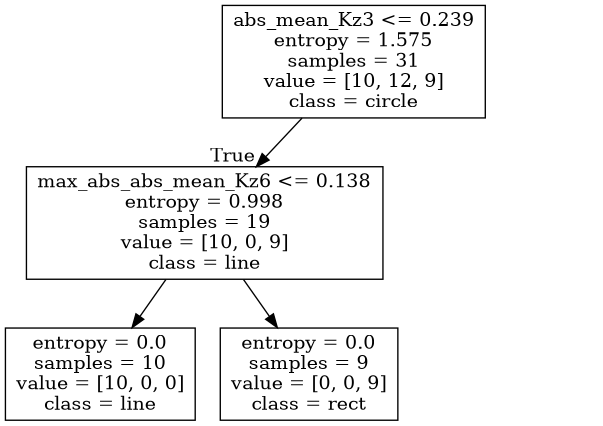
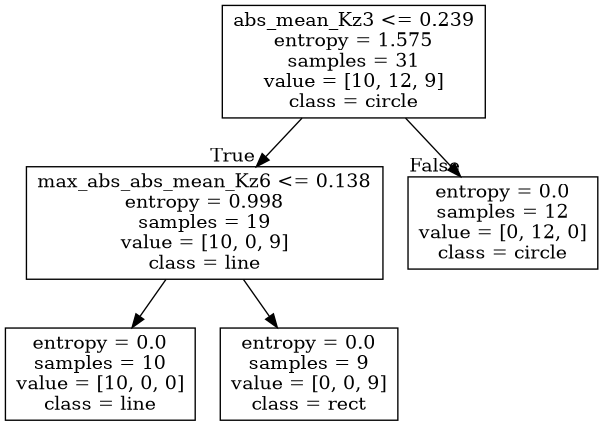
none -> (503, 223)
